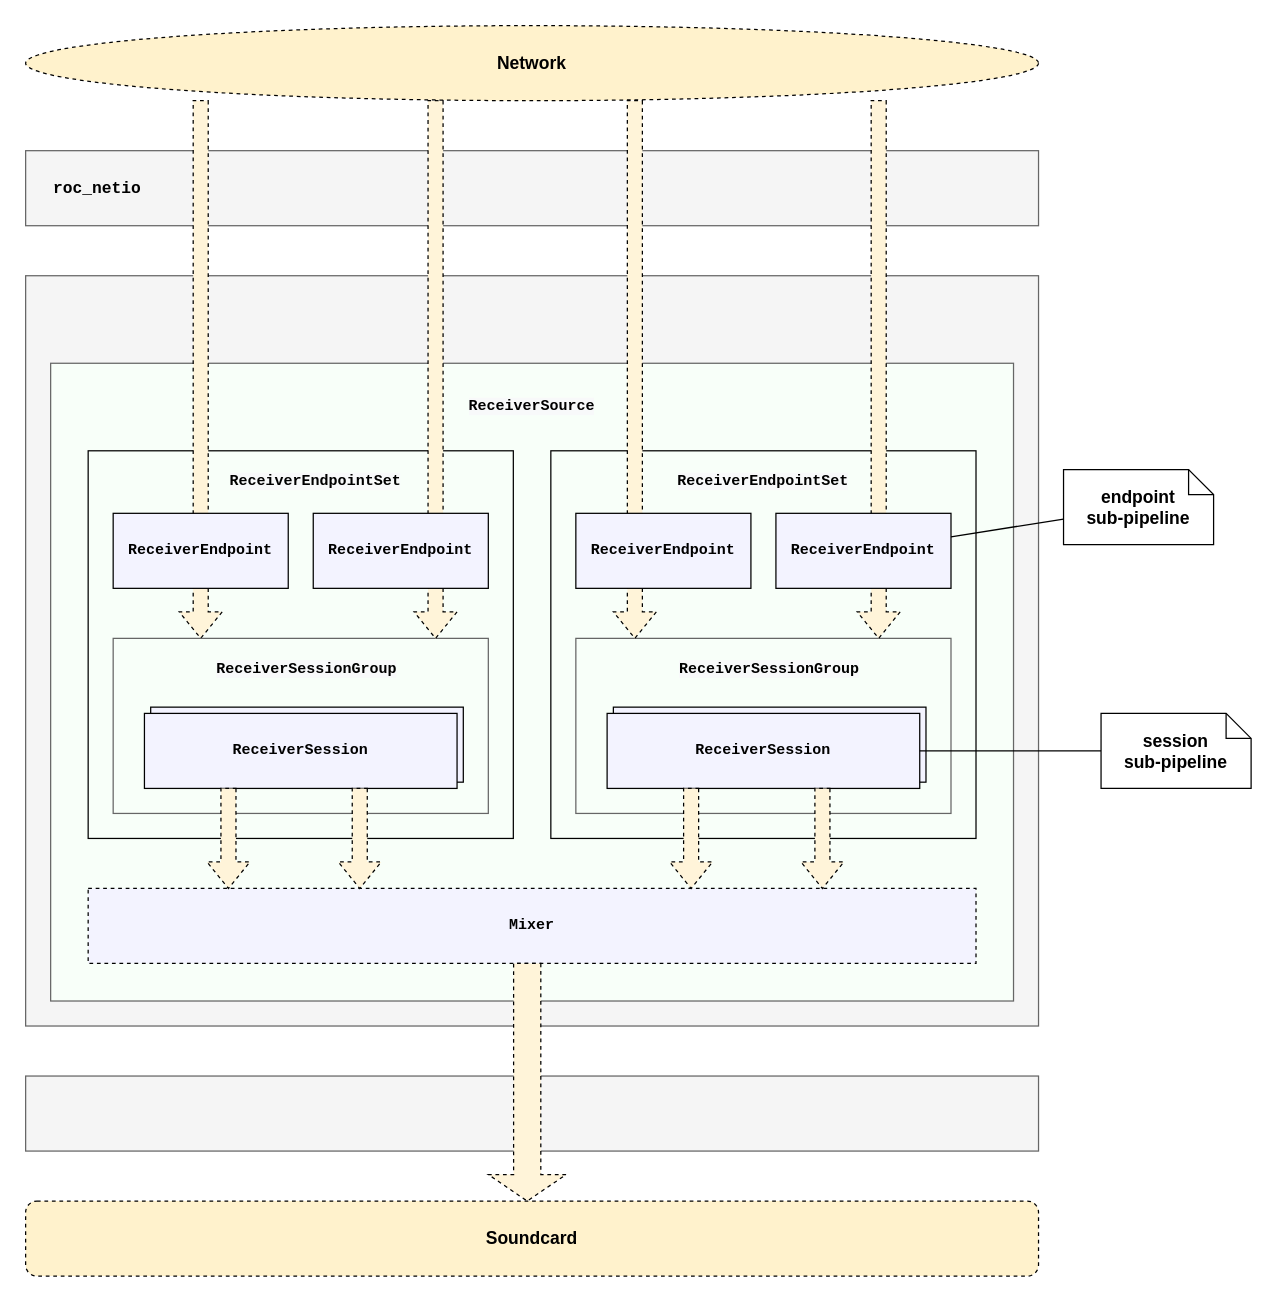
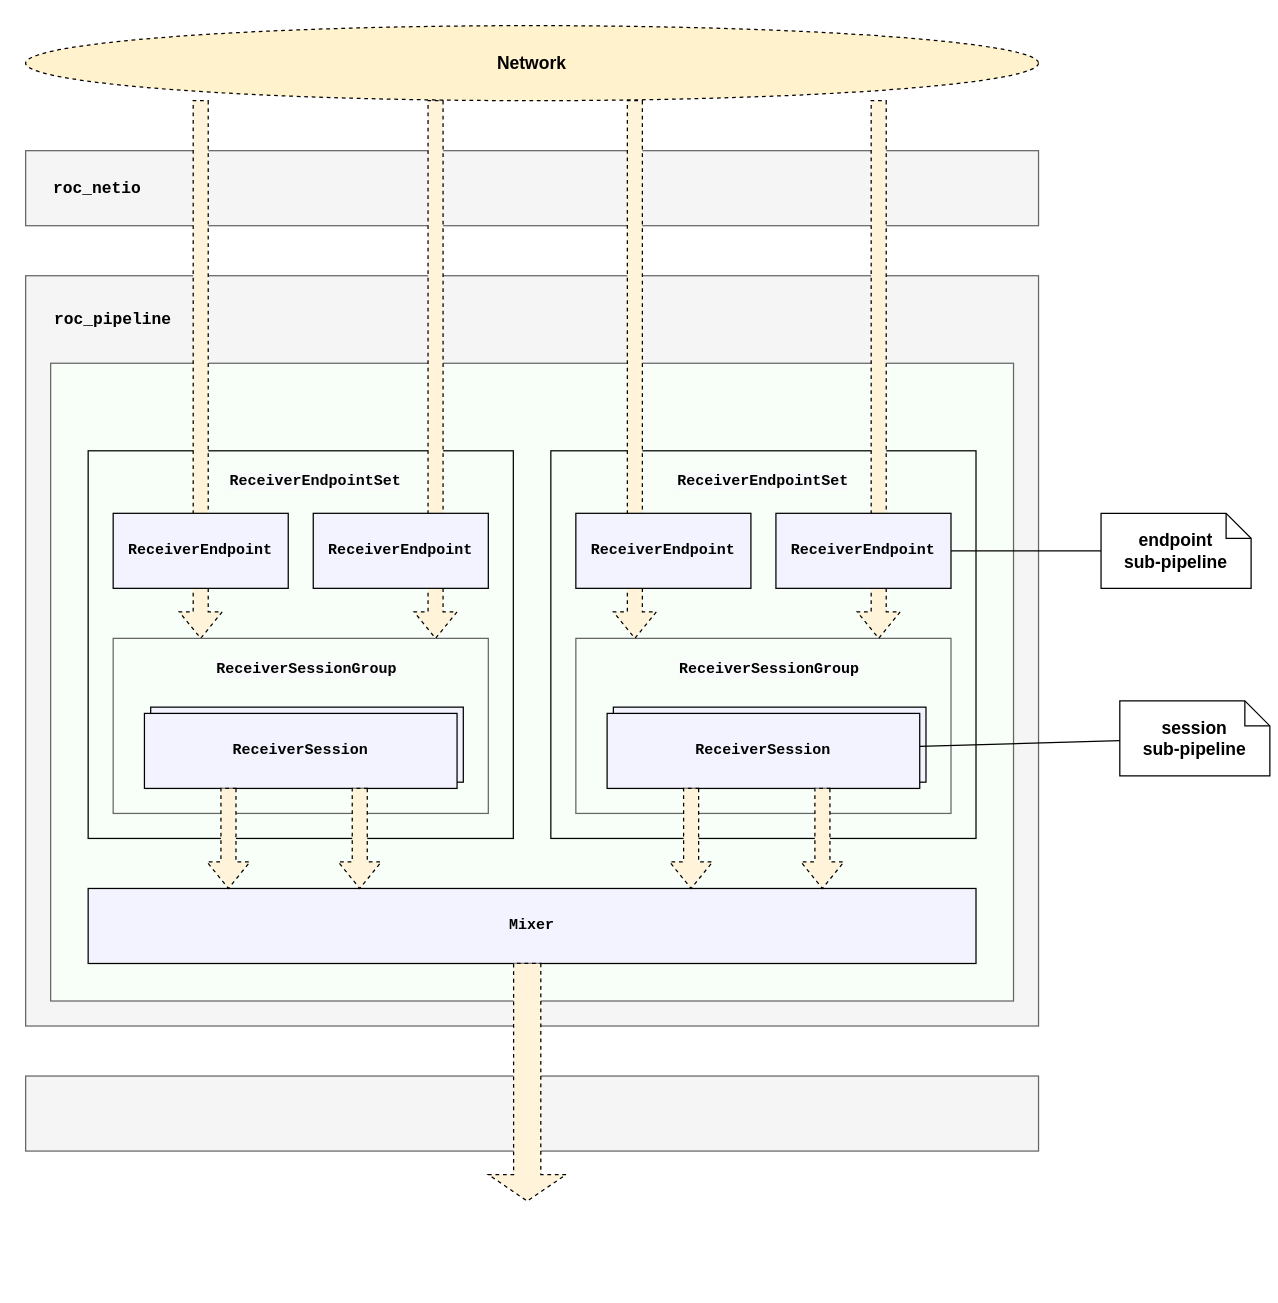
none -> (113, 319)
(532, 407) -> none
(1138, 507) -> (1176, 551)
(1176, 751) -> (1194, 738)
(532, 926) -> (532, 926)
(532, 1238) -> none
